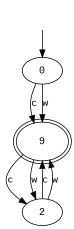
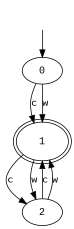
(42, 141) -> (42, 141)
